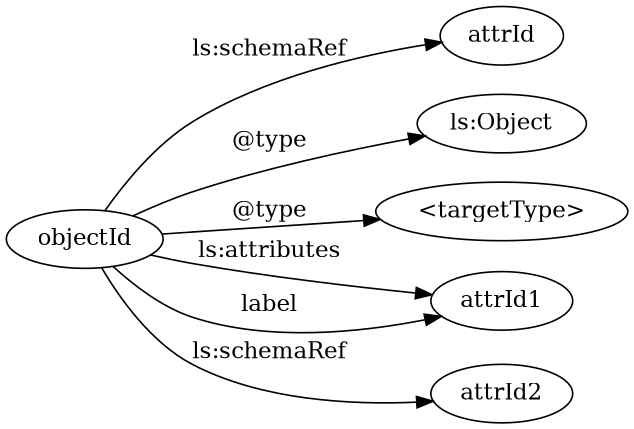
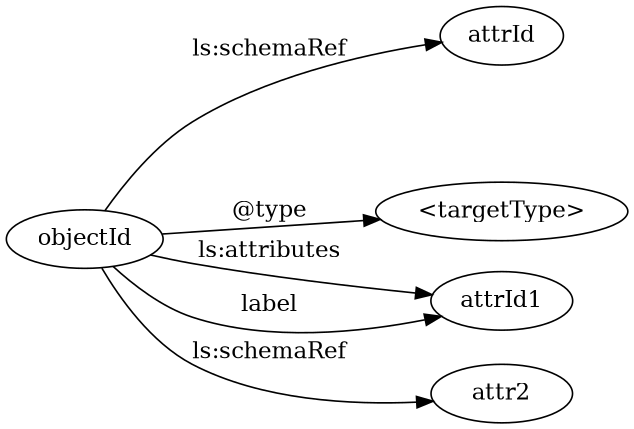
(502, 124) -> none
(502, 394) -> (502, 394)
